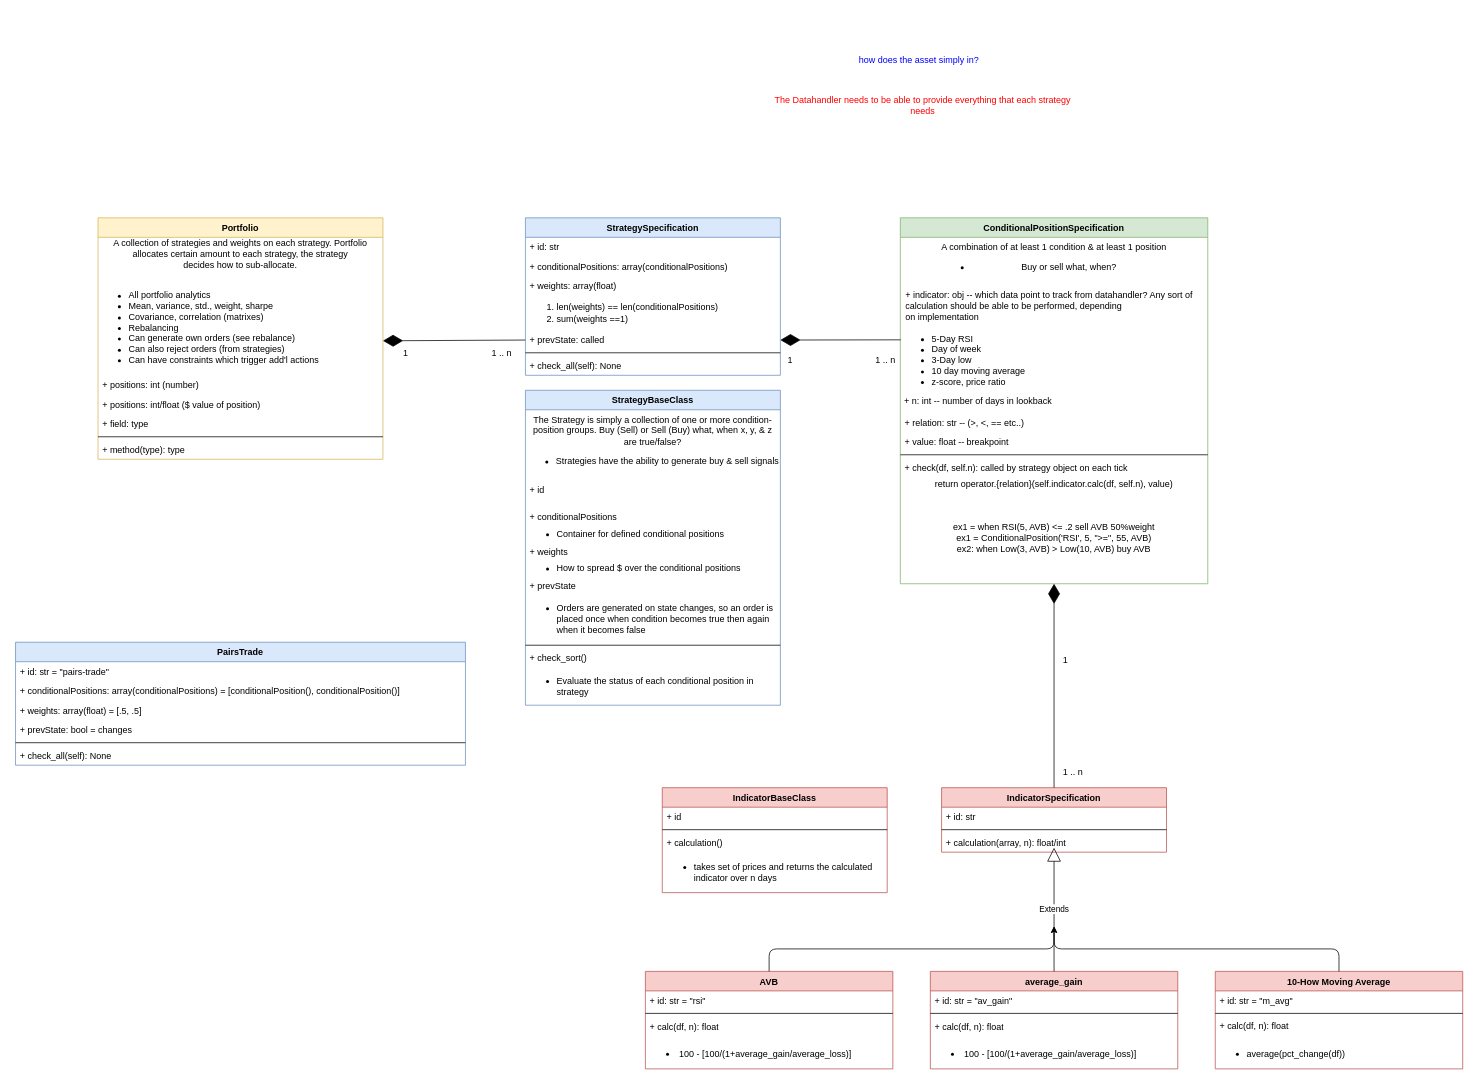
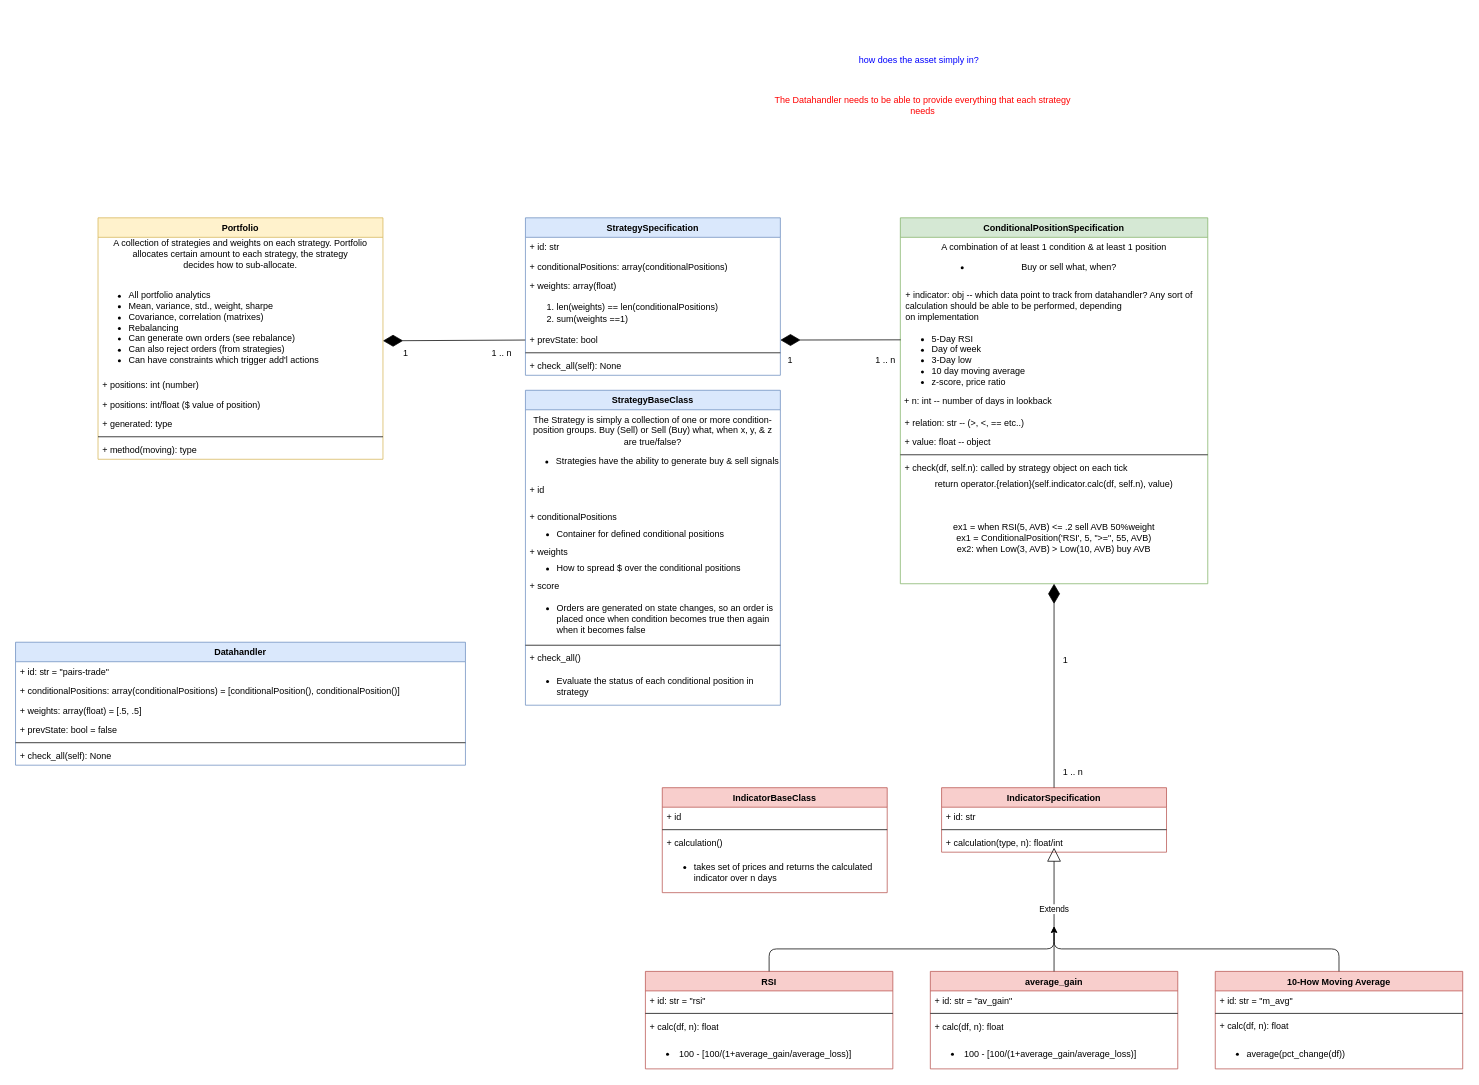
(572, 341) -> (568, 341)
(129, 425) -> (141, 425)
(966, 443) -> (957, 443)
(149, 450) -> (153, 450)
(556, 587) -> (546, 587)
(240, 653) -> (240, 653)
(564, 659) -> (559, 659)
(81, 731) -> (74, 731)
(1020, 843) -> (1017, 843)
(769, 982) -> (769, 982)
